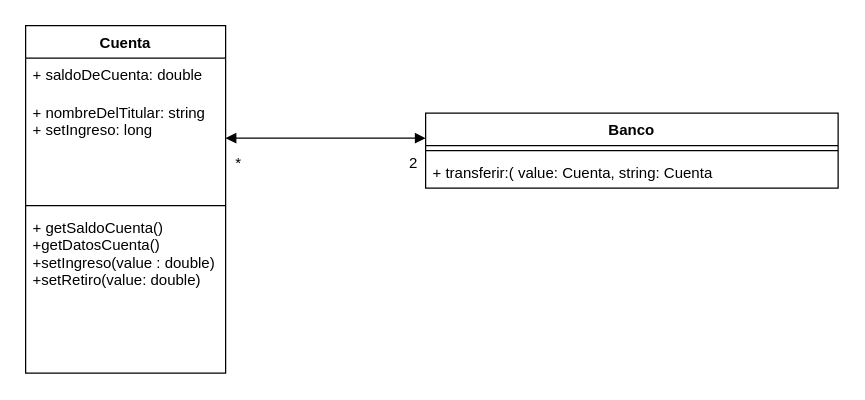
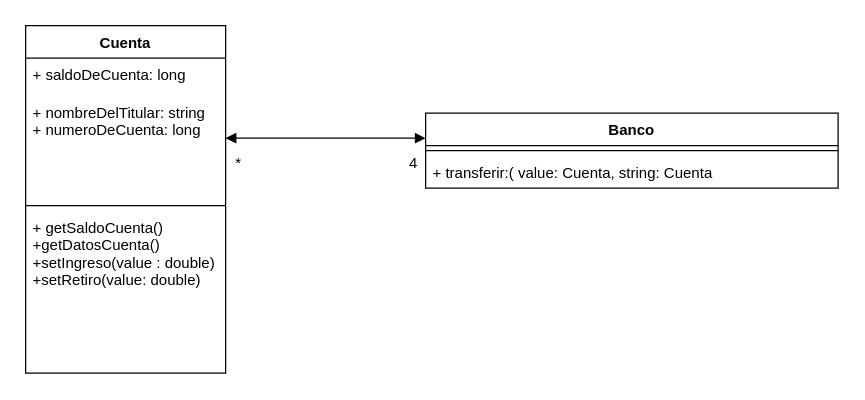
(119, 75) -> (111, 75)
(128, 113) -> (128, 113)
(414, 163) -> (414, 163)
